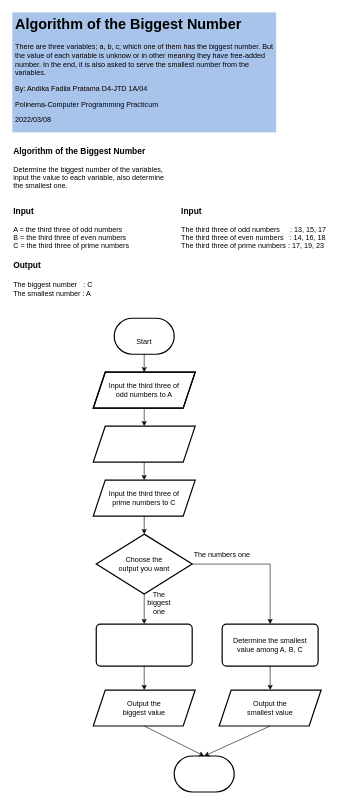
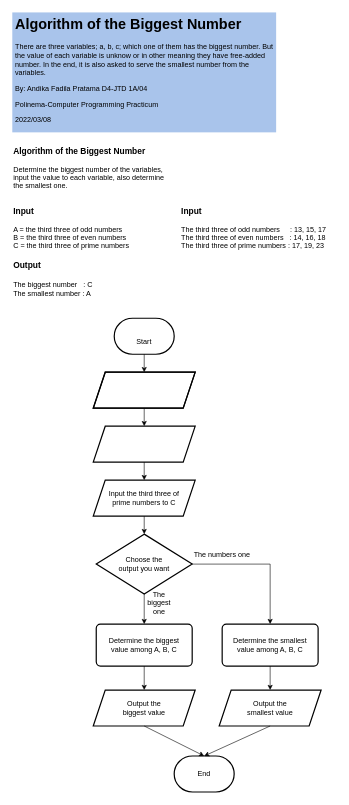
(144, 390) -> none
none -> (144, 645)
none -> (204, 774)
